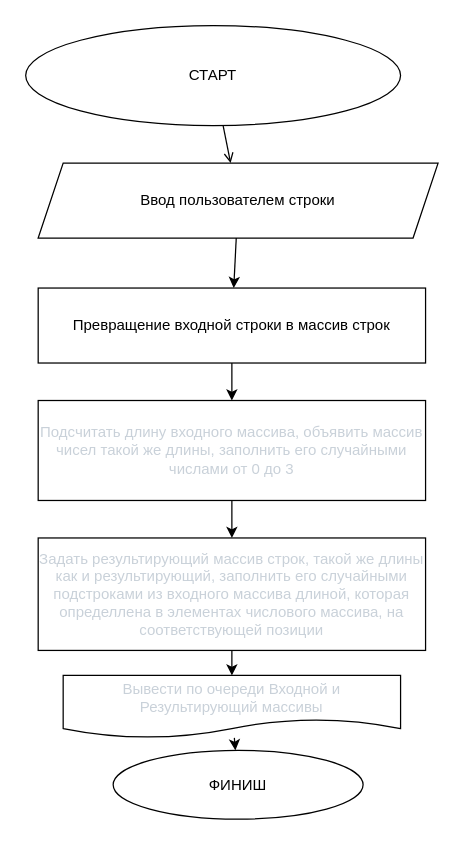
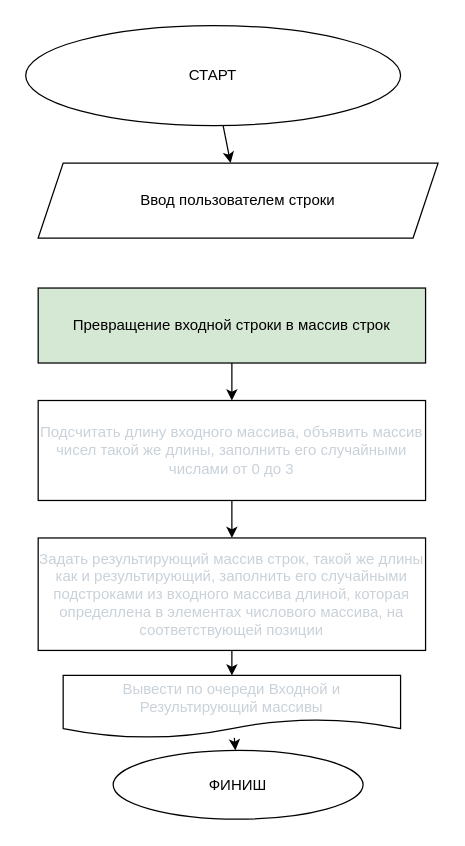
(229, 155) -> (229, 153)
(235, 259) -> none
(232, 326) -> (232, 326)
